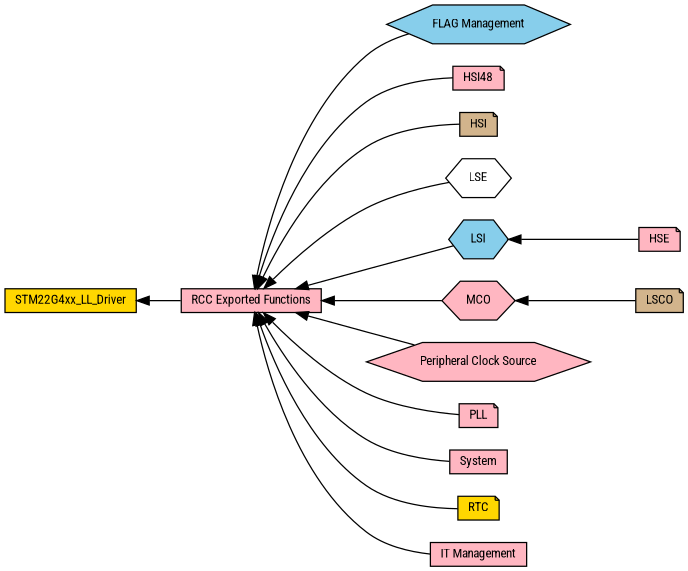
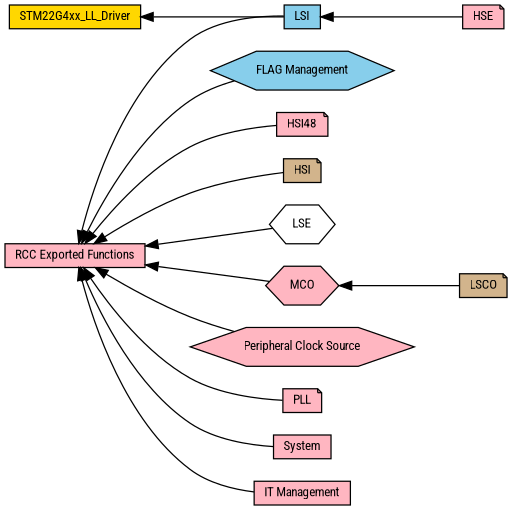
(479, 239) -> (302, 17)
(165, 301) -> (219, 17)
(479, 508) -> none
